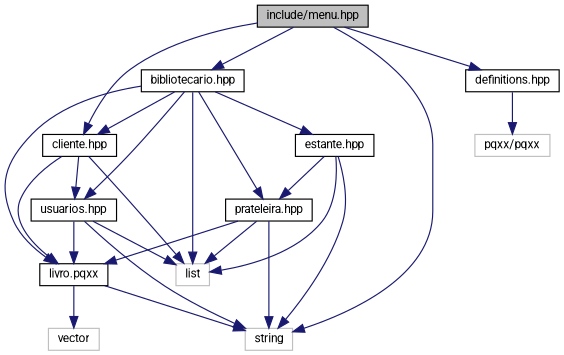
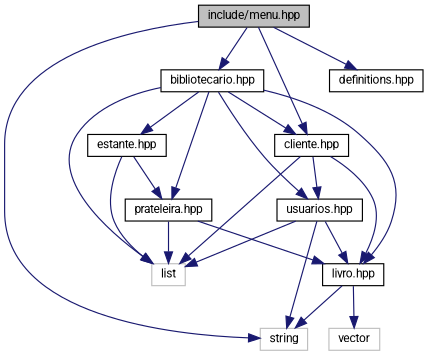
(512, 145) -> none
(334, 244) -> none
(269, 269) -> none
(74, 275) -> (353, 275)
